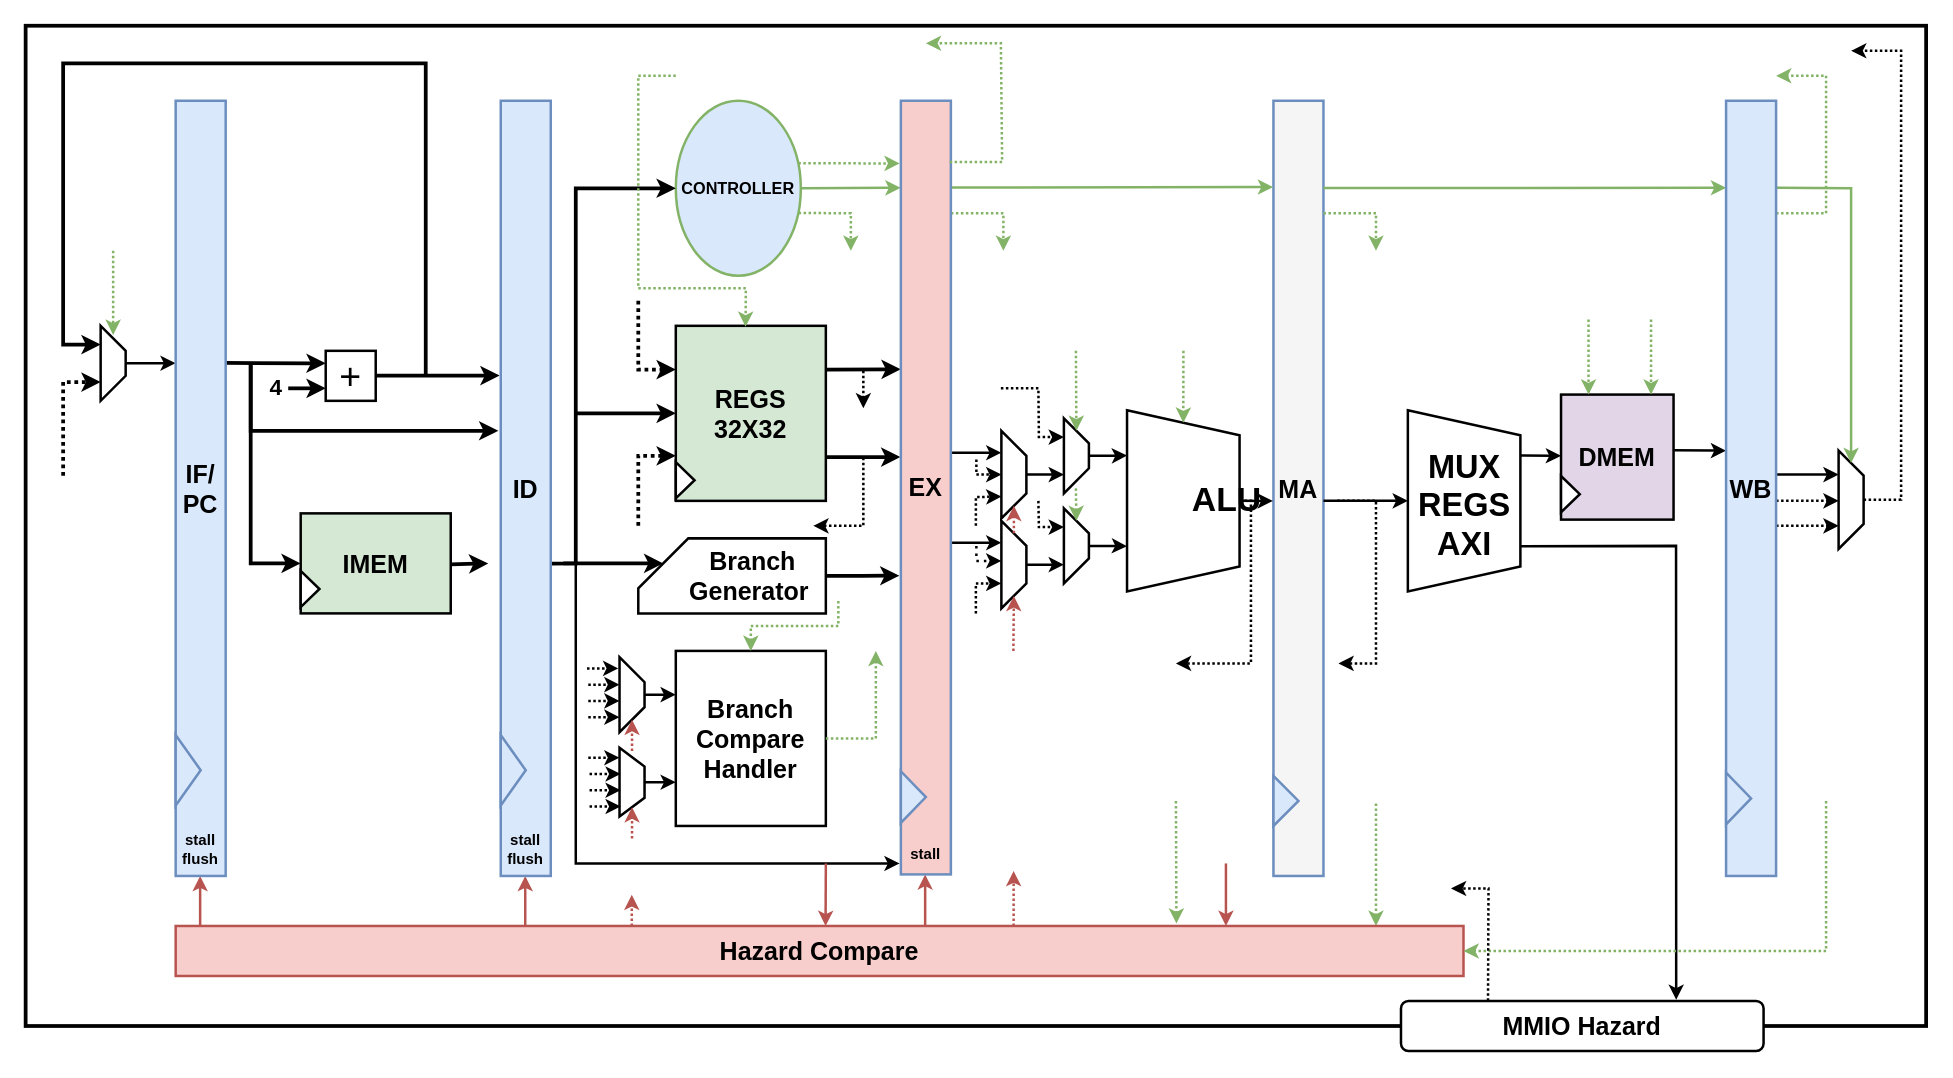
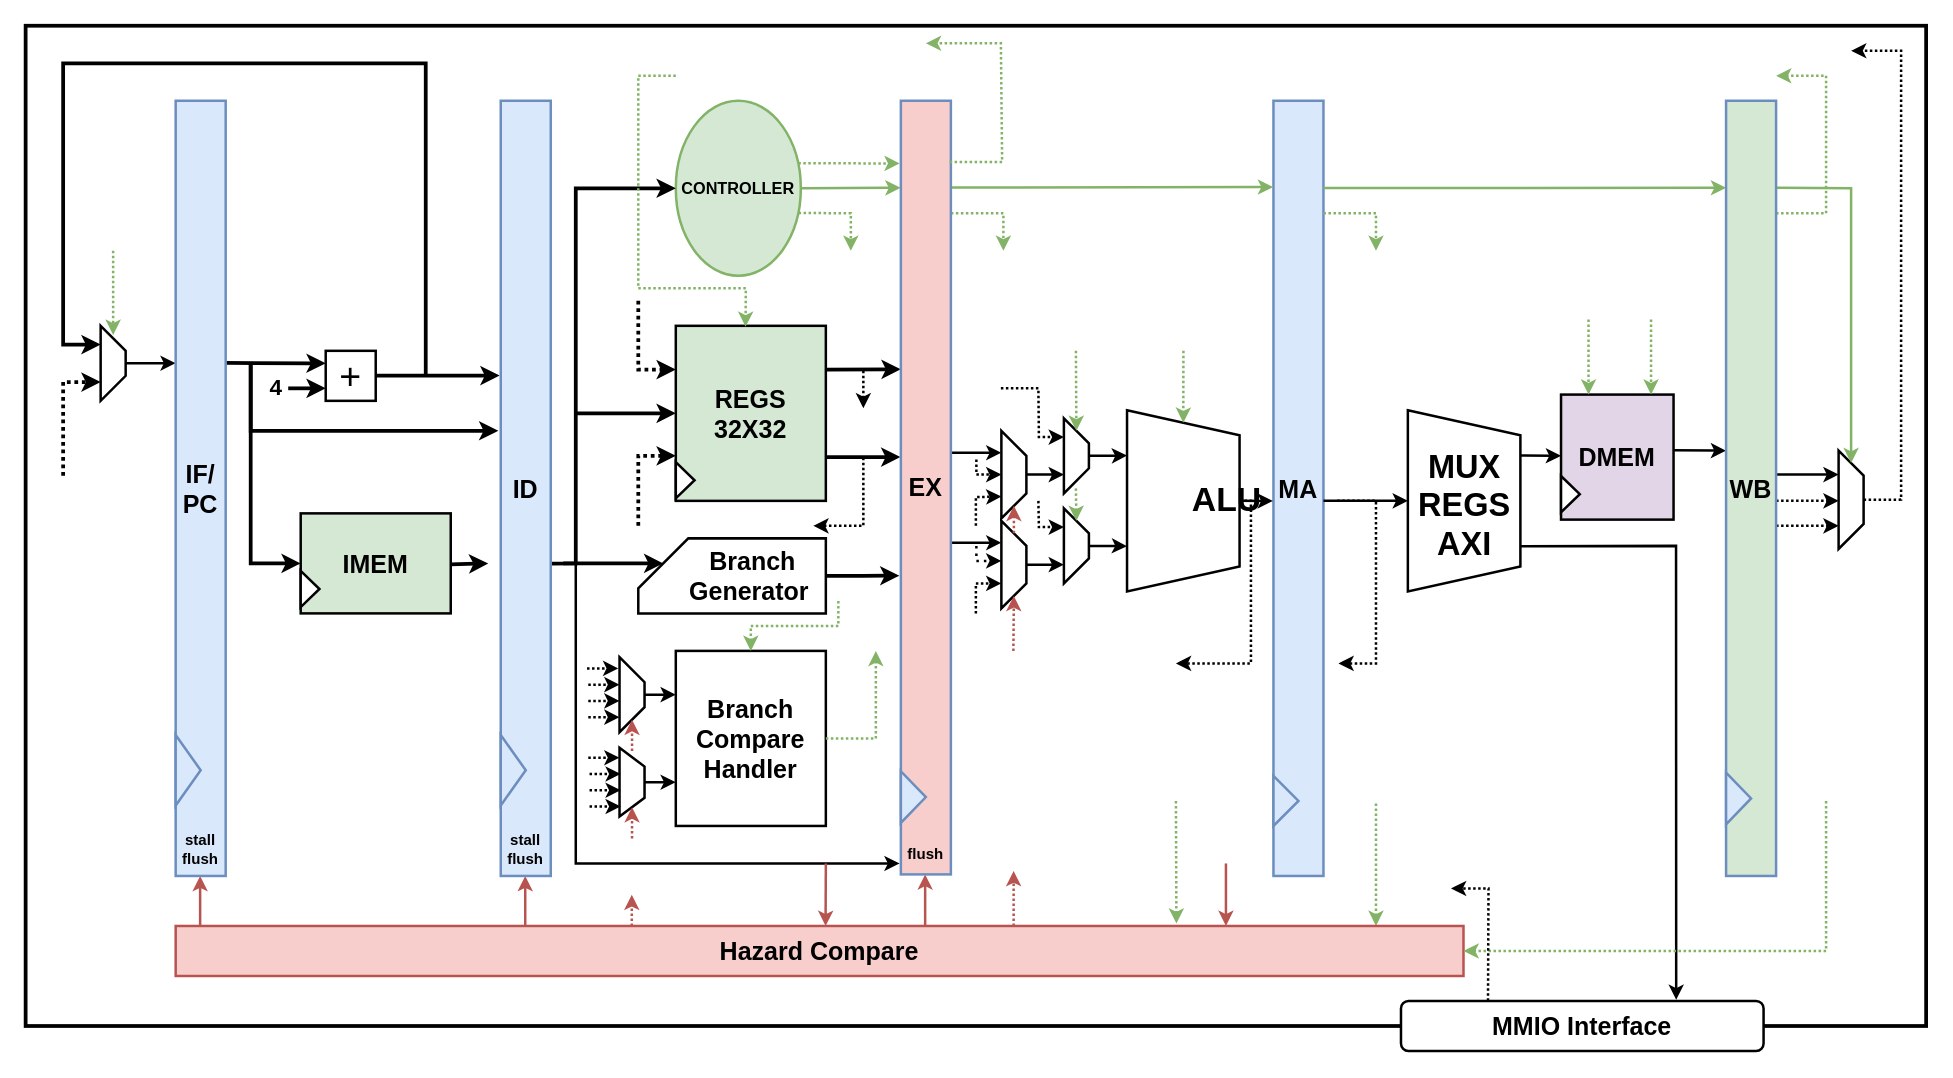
(738, 188) -> (738, 188)
(1298, 488) -> (1298, 488)
(1751, 488) -> (1751, 488)
(926, 854) -> (926, 854)
(1582, 1026) -> (1582, 1026)
